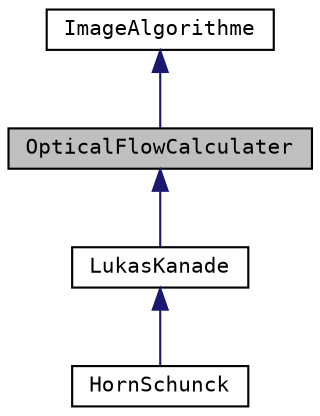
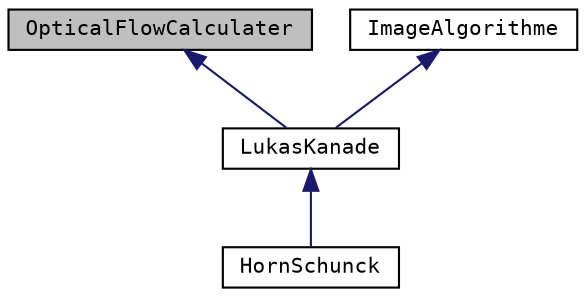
(160, 100) -> (379, 96)
